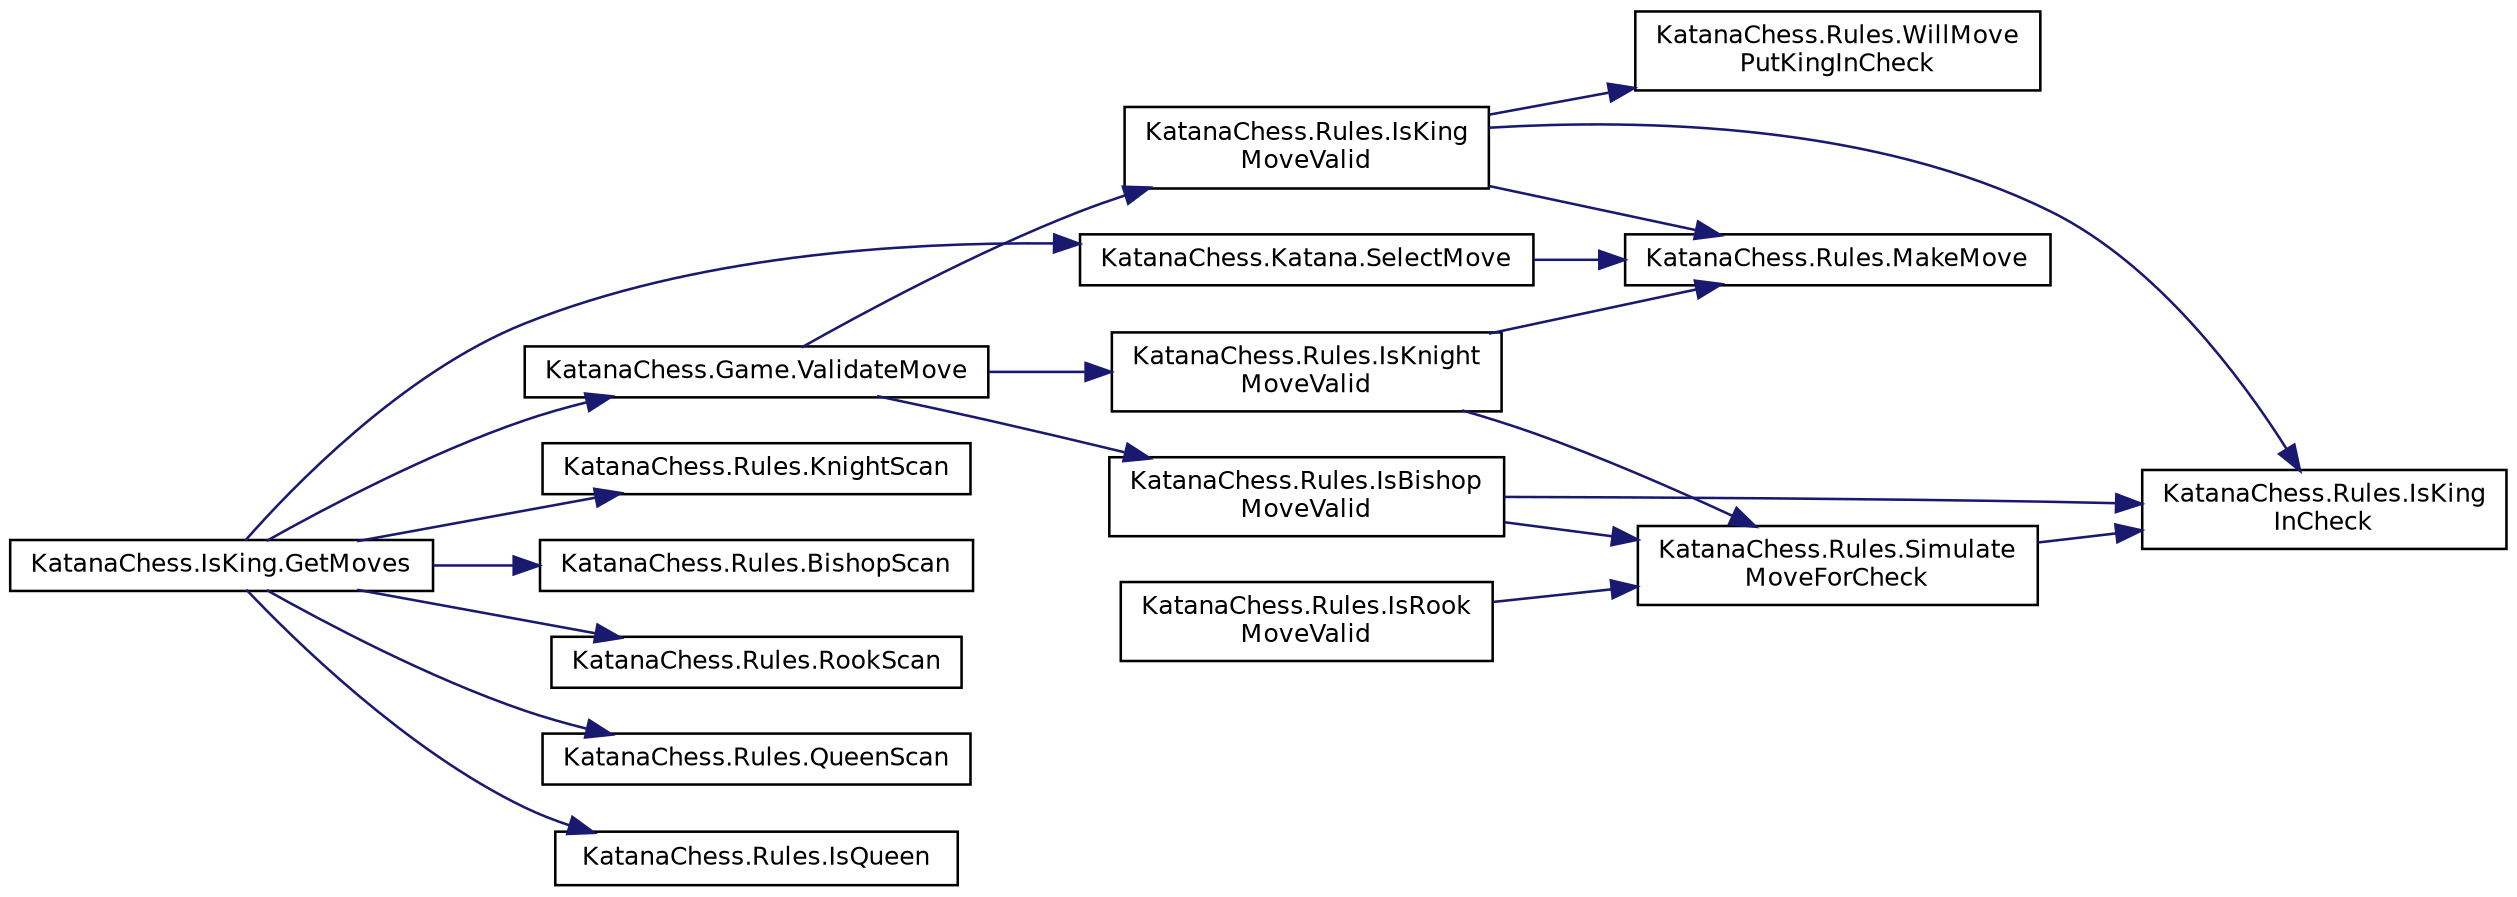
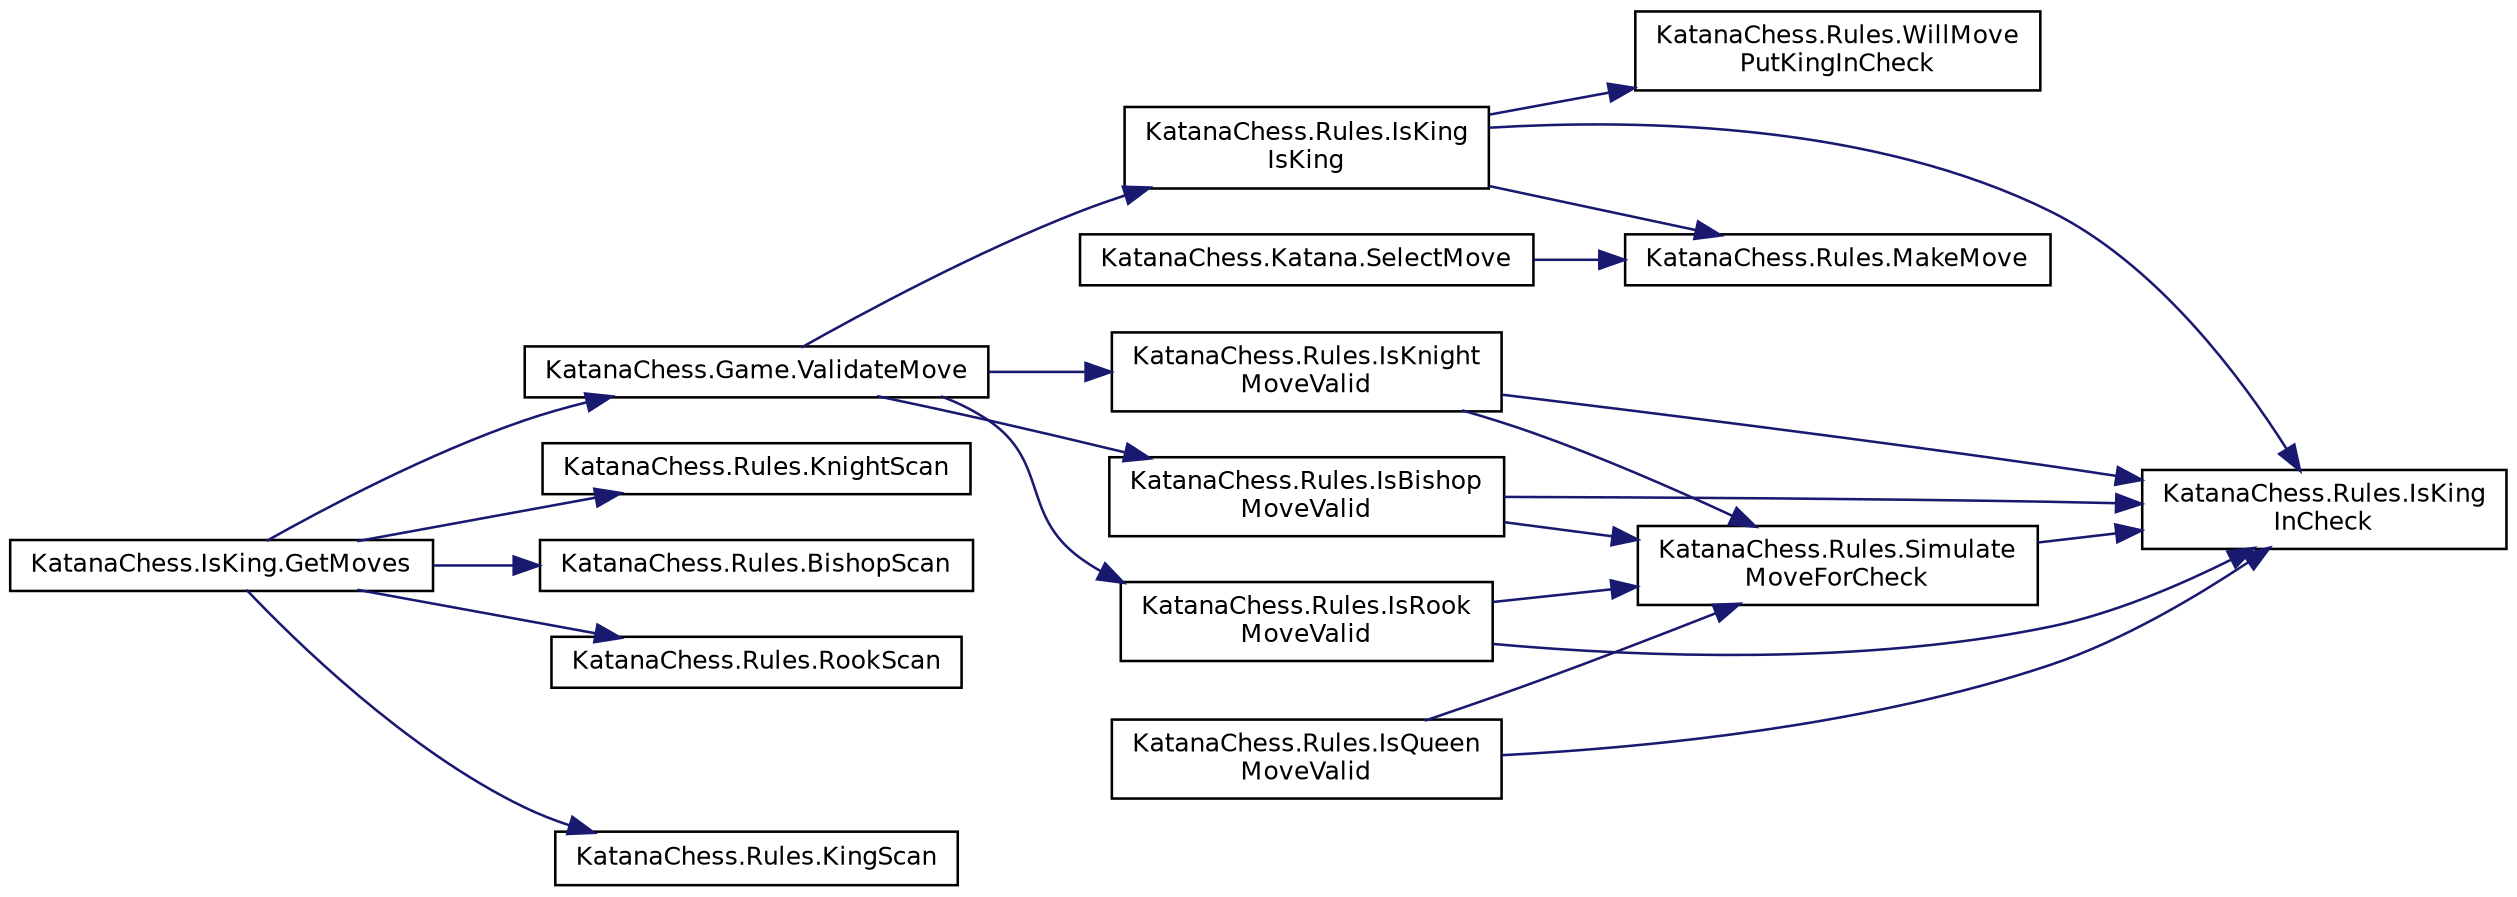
(1307, 148) -> (1307, 148)
(611, 295) -> none
(1592, 312) -> (1809, 433)
none -> (1030, 475)
none -> (1869, 650)
(757, 759) -> none
none -> (1307, 759)
(757, 858) -> (757, 858)
